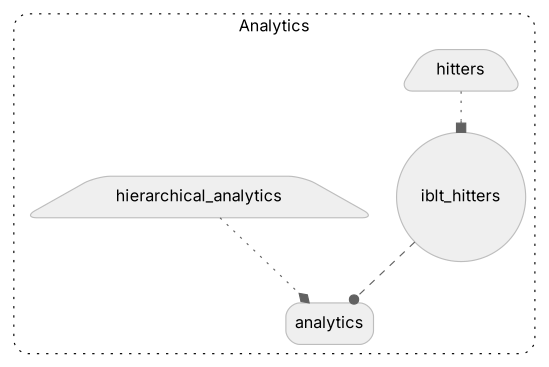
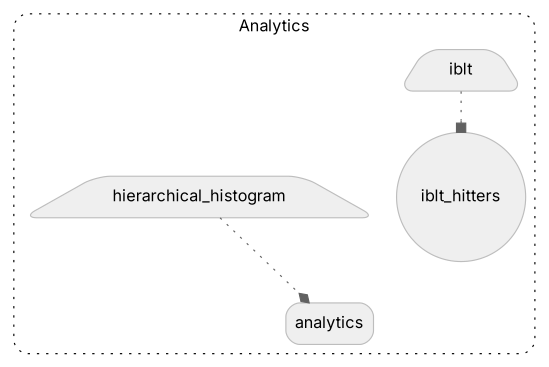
(461, 70) -> (461, 70)
(199, 197) -> (199, 197)
(386, 269) -> none
